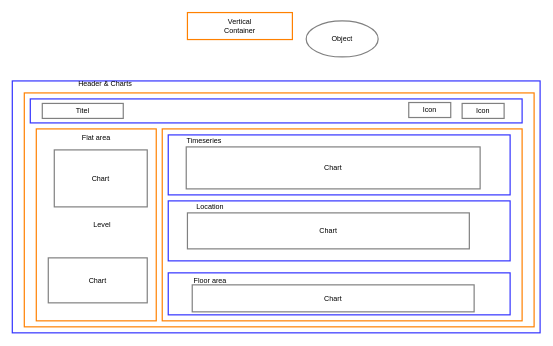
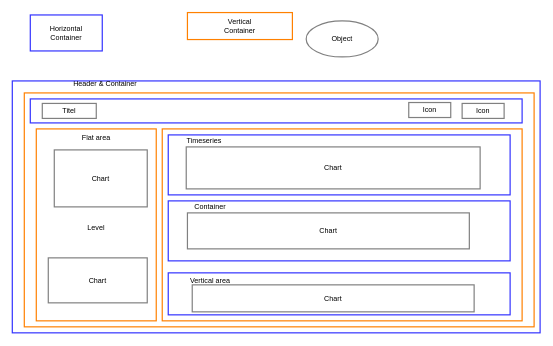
none -> (66, 33)
(105, 84) -> (105, 84)
(83, 111) -> (69, 111)
(210, 207) -> (210, 207)
(102, 225) -> (96, 228)
(210, 281) -> (210, 281)
